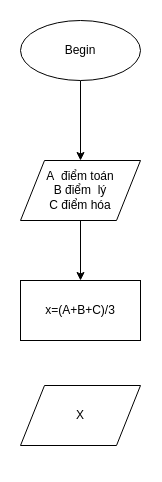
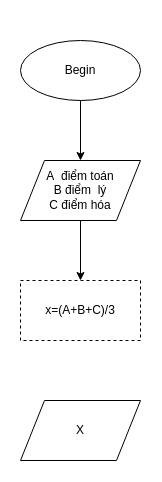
(81, 51) -> (81, 71)
(81, 311) -> (81, 311)
(81, 416) -> (81, 431)
